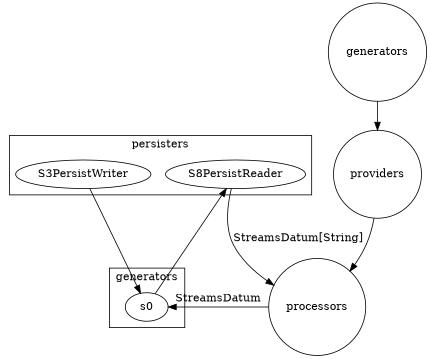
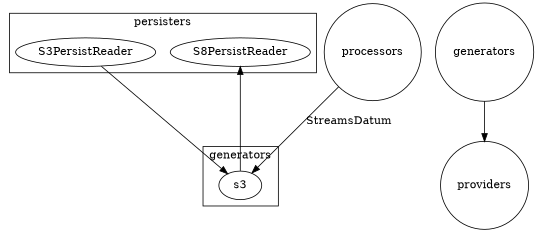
(83, 174) -> (86, 52)
(232, 241) -> none
(367, 242) -> none
(147, 307) -> (240, 185)
